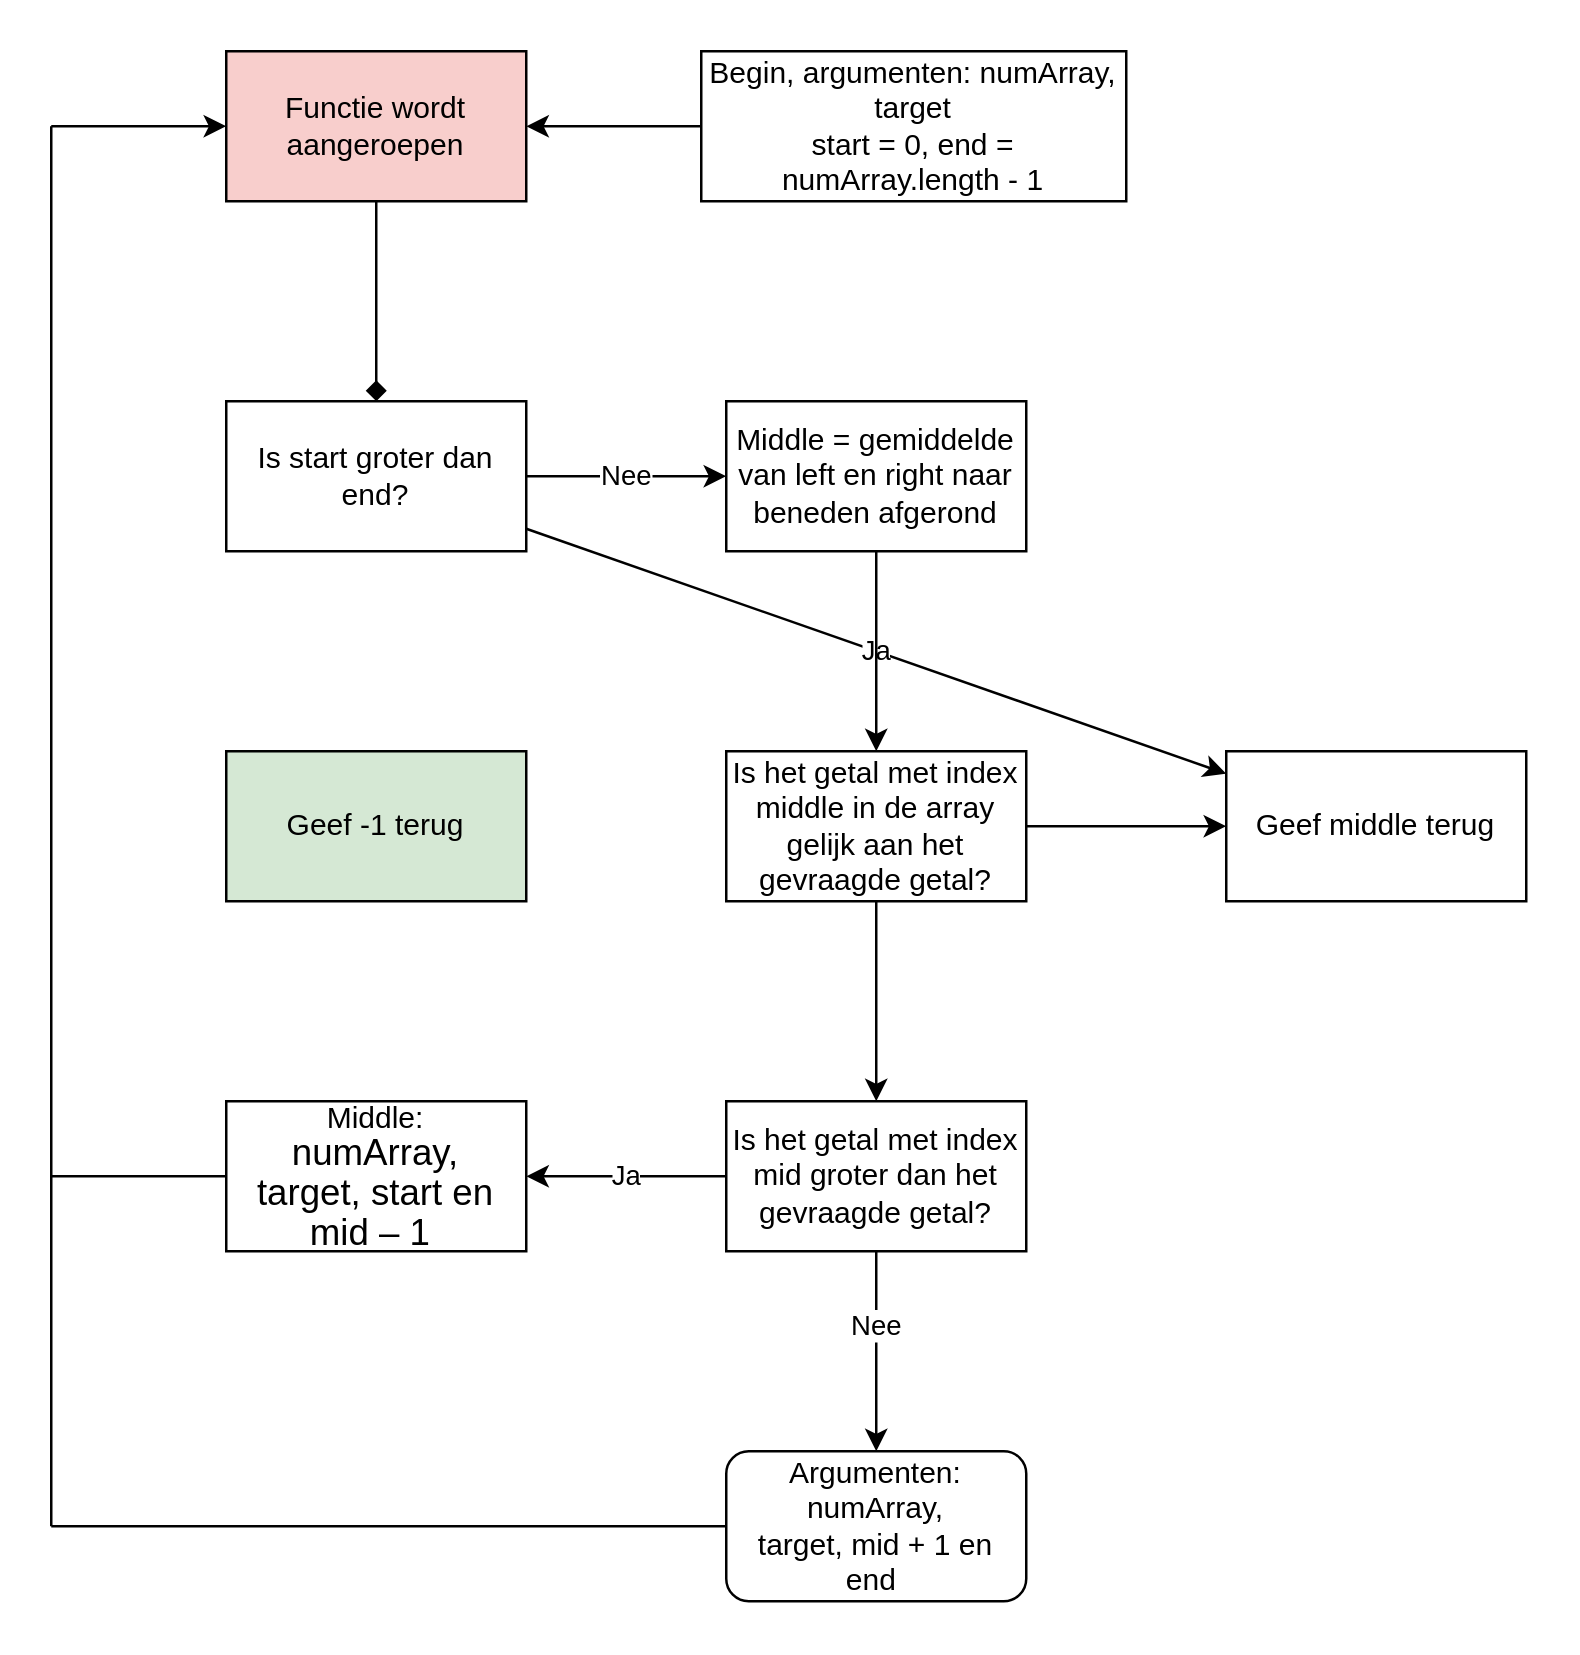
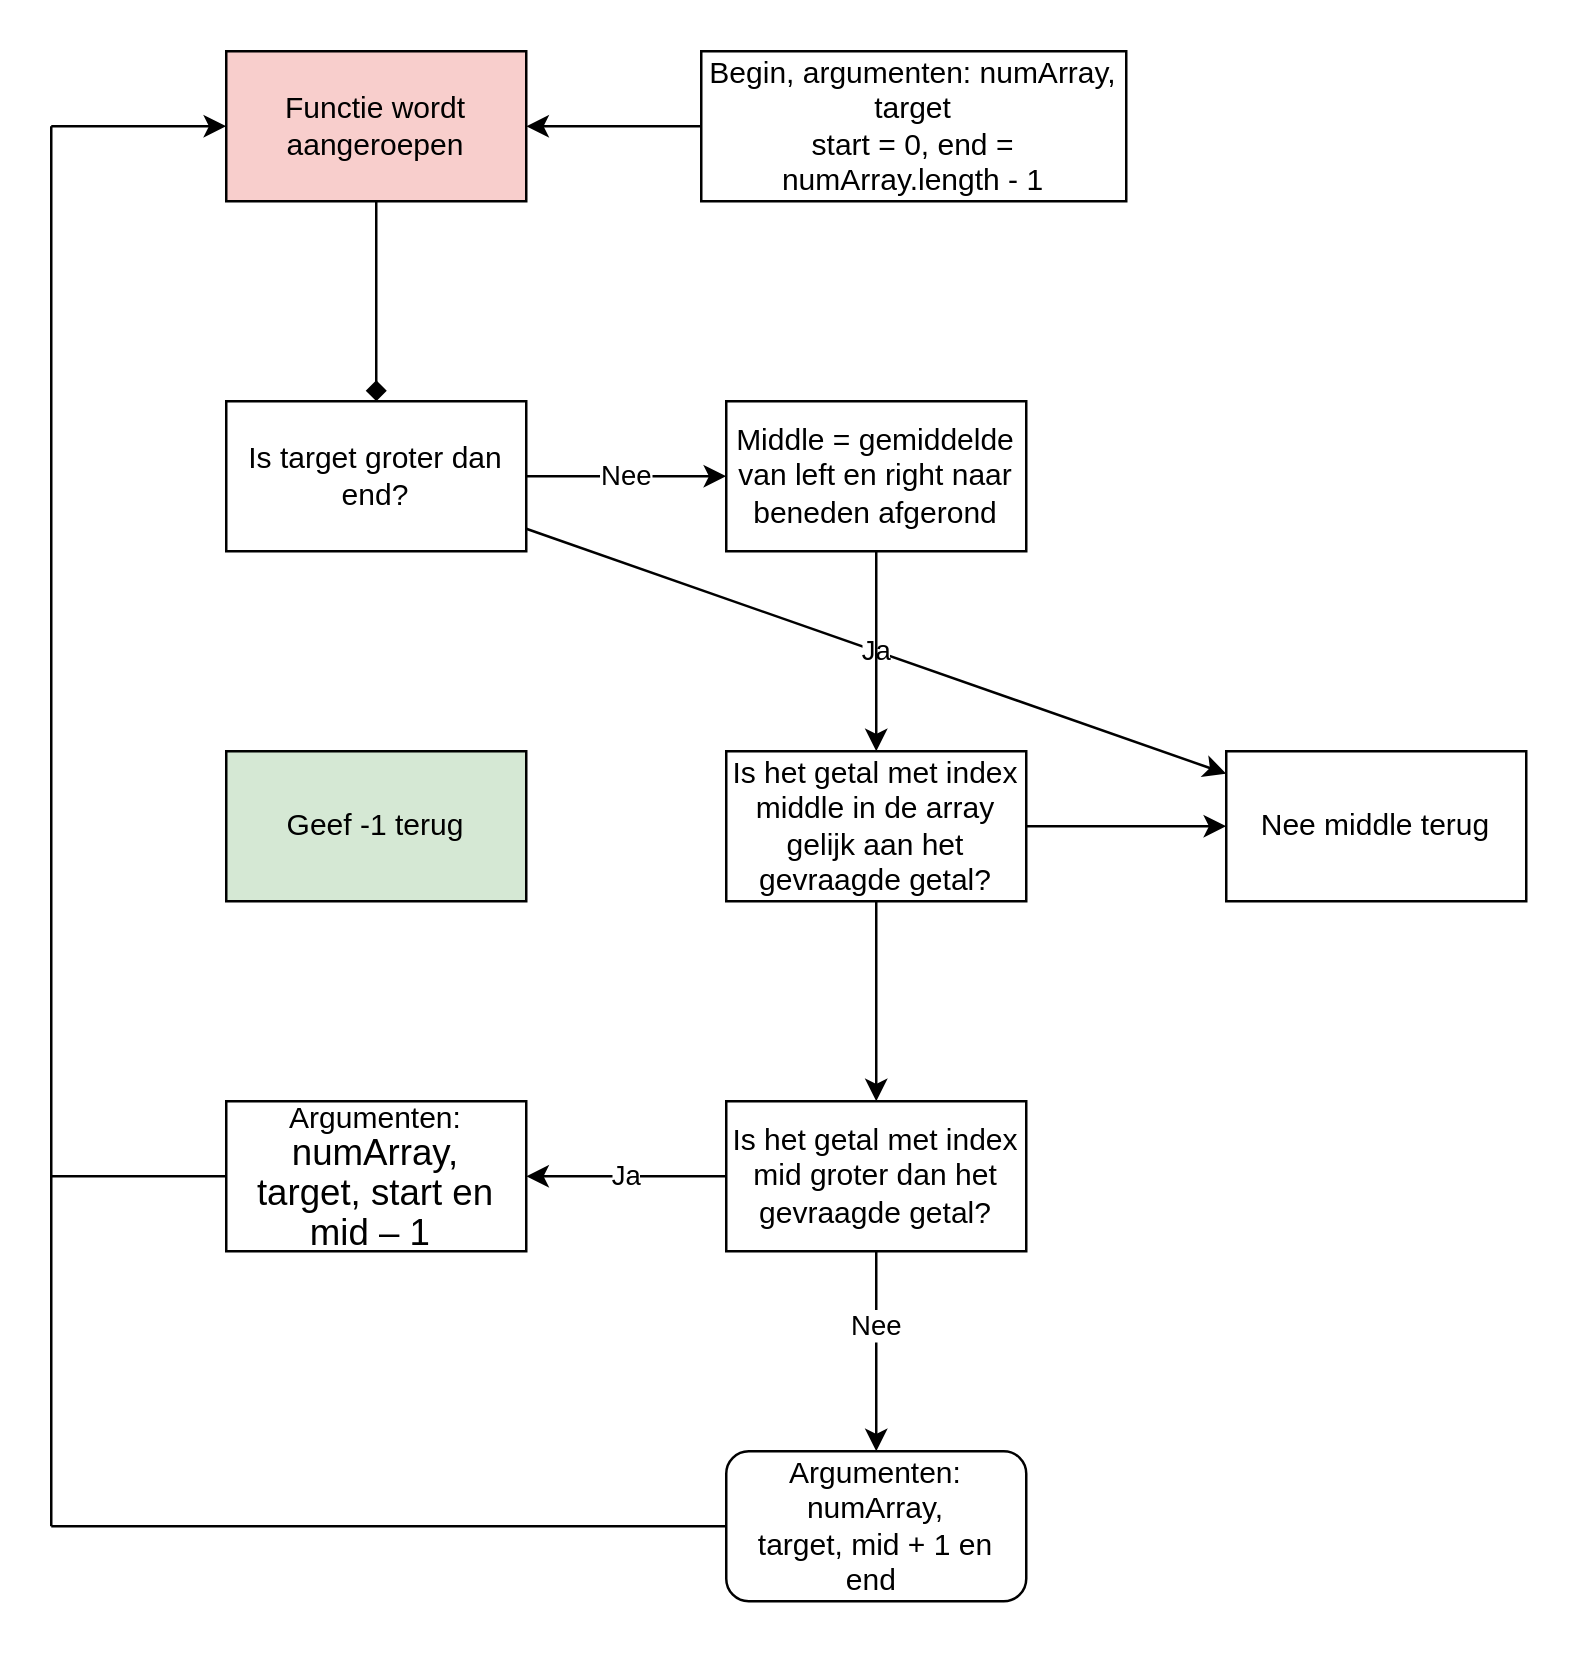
(376, 476) -> (376, 476)
(1376, 826) -> (1376, 826)
(376, 1176) -> (376, 1176)
